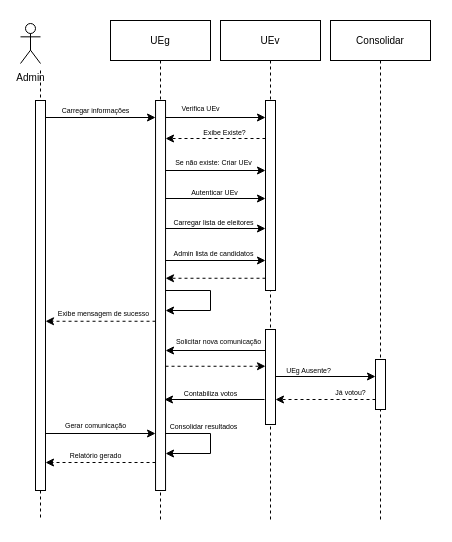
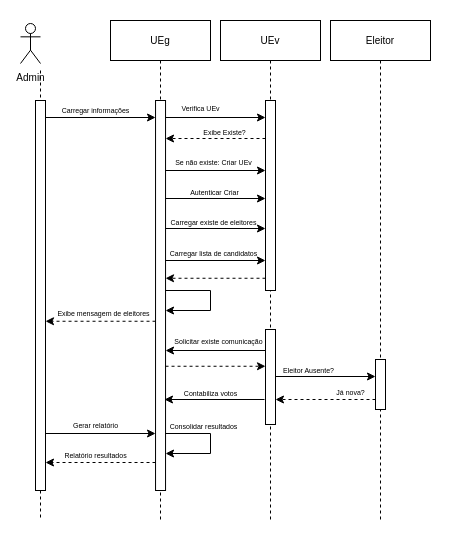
(381, 41) -> (381, 41)
(215, 192) -> (215, 192)
(214, 222) -> (214, 222)
(214, 253) -> (214, 253)
(104, 313) -> (104, 313)
(219, 341) -> (219, 341)
(309, 370) -> (309, 370)
(351, 392) -> (351, 392)
(96, 425) -> (96, 425)
(96, 455) -> (96, 455)
